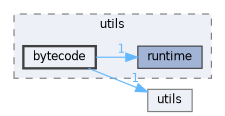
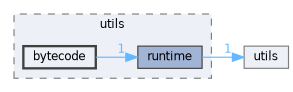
(113, 78) -> (219, 57)
